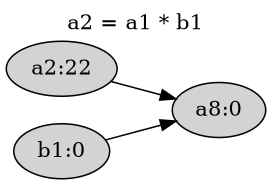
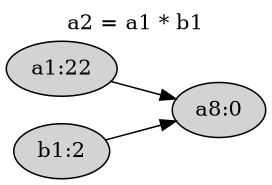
(62, 69) -> (62, 69)
(62, 151) -> (62, 151)
